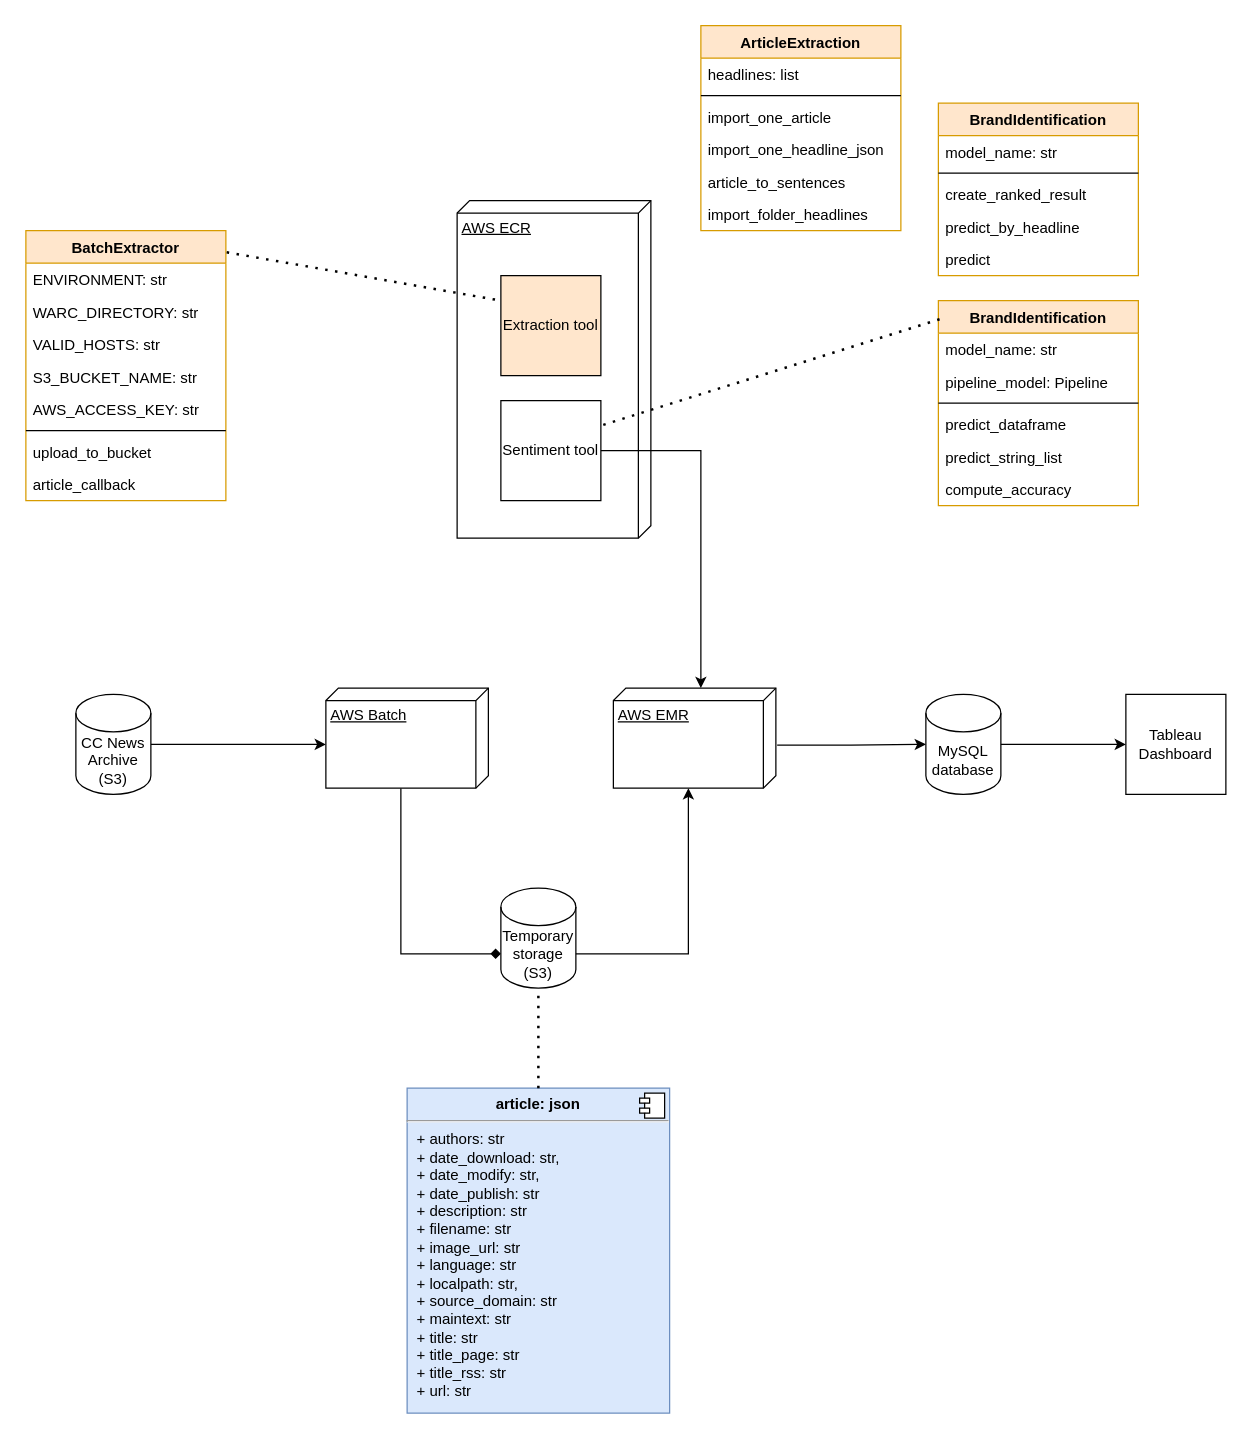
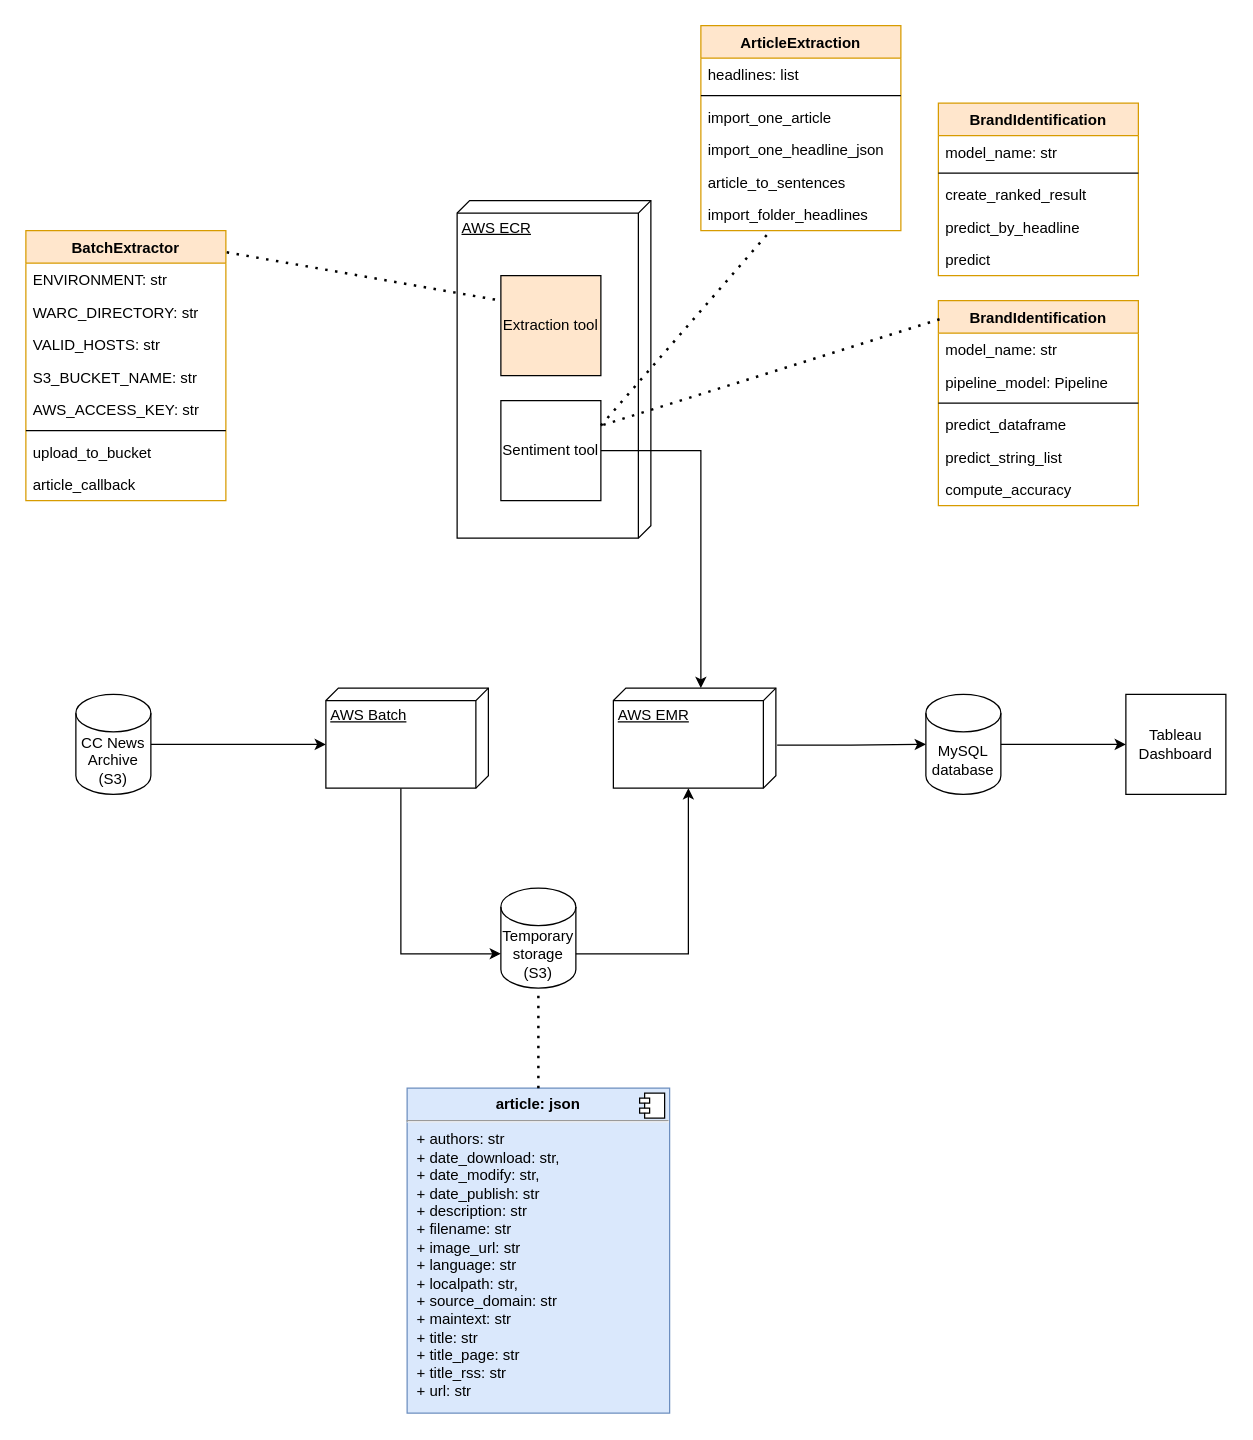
none -> (686, 327)
(490, 954) -> (491, 954)
